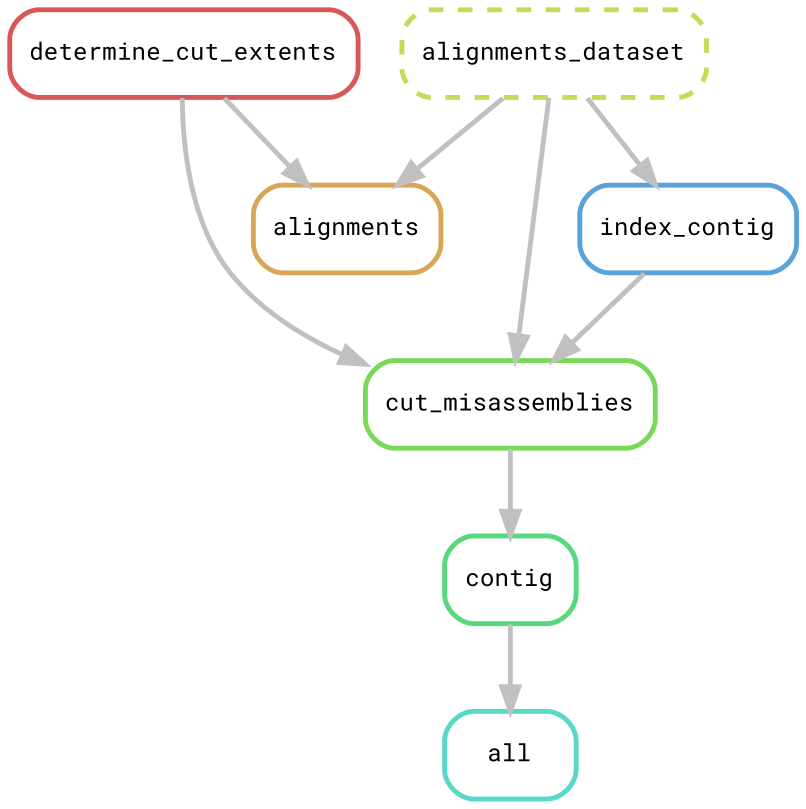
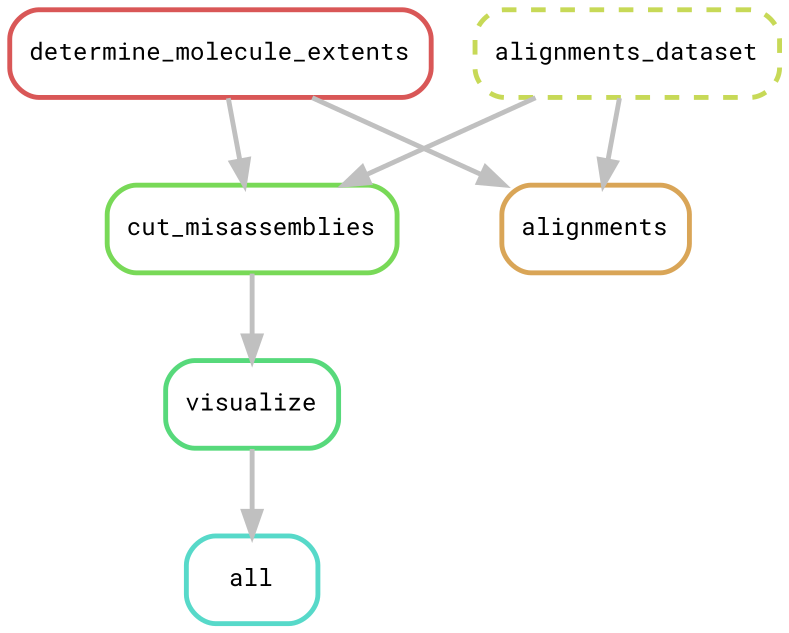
(184, 54) -> (220, 54)
(688, 229) -> none
(510, 580) -> (252, 404)
